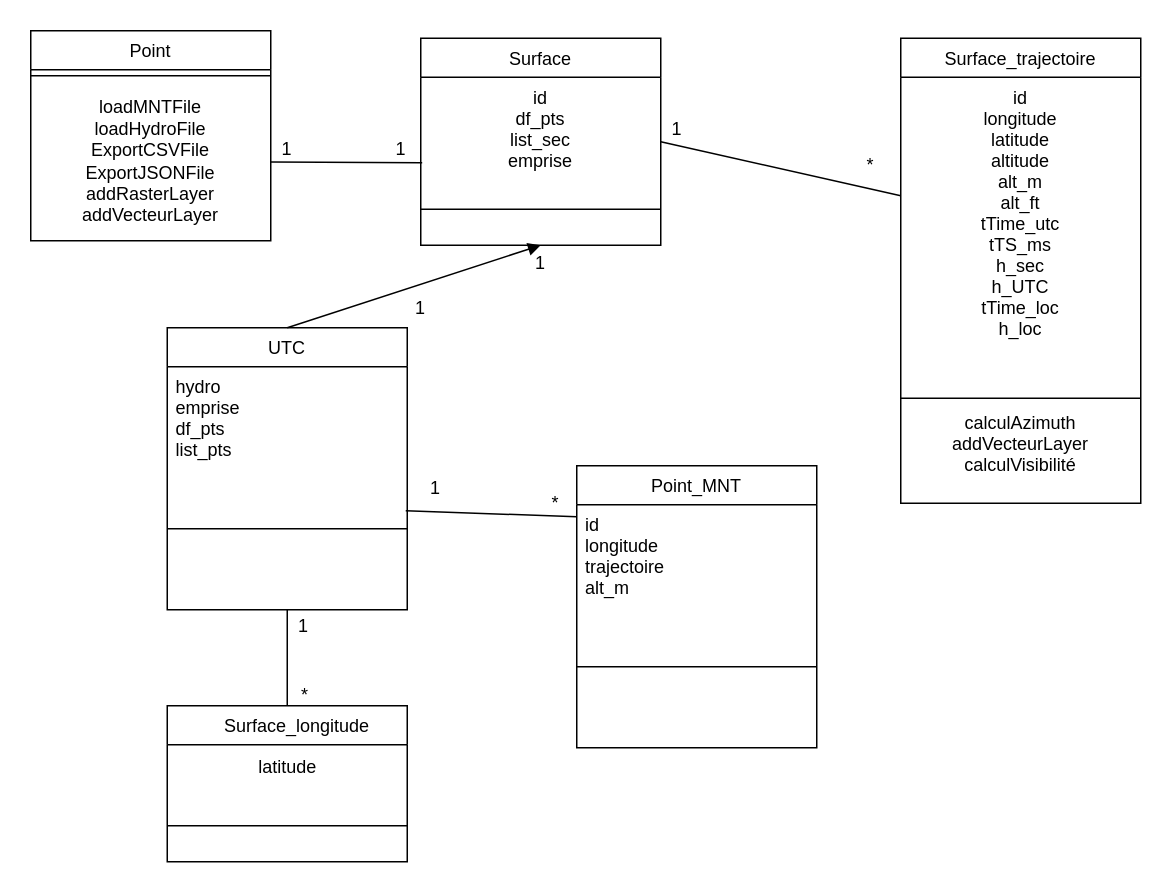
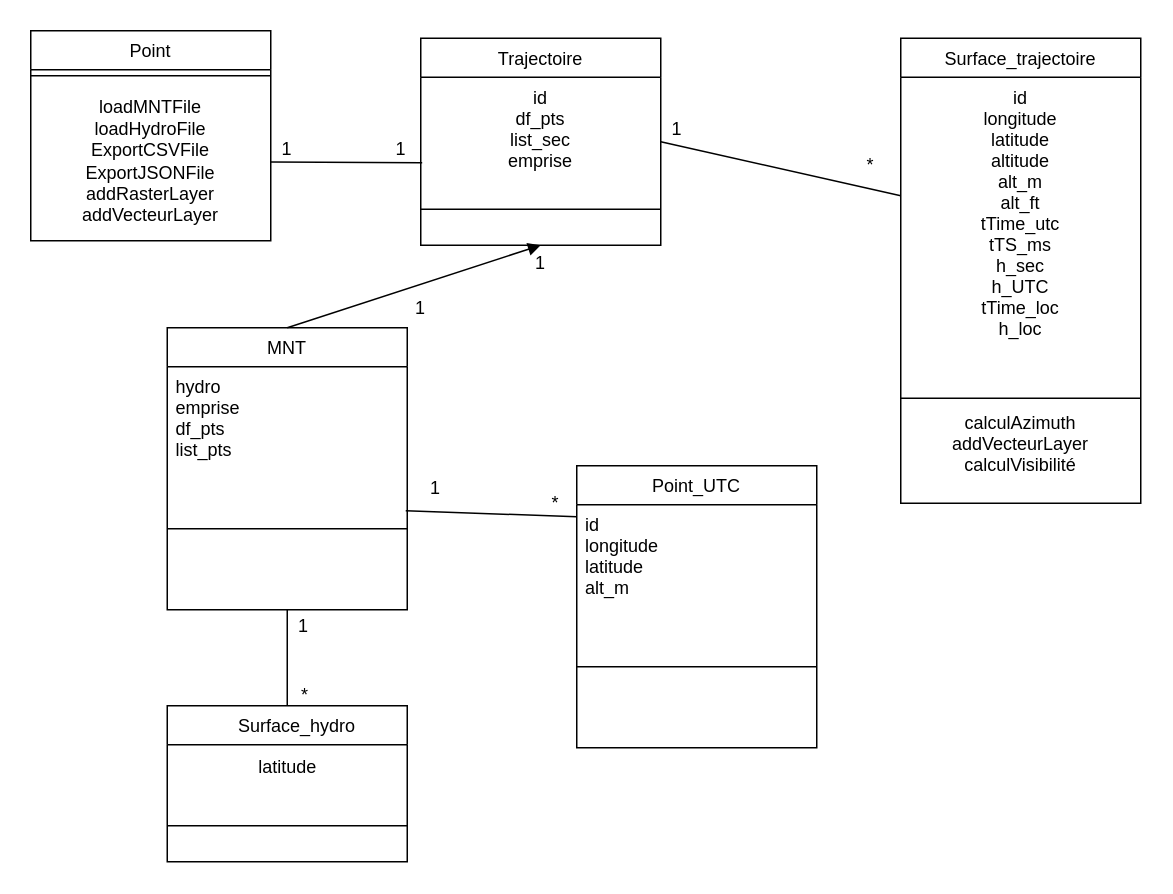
(540, 59) -> (540, 59)
(287, 348) -> (287, 348)
(696, 486) -> (696, 486)
(593, 525) -> (593, 525)
(287, 726) -> (287, 726)
